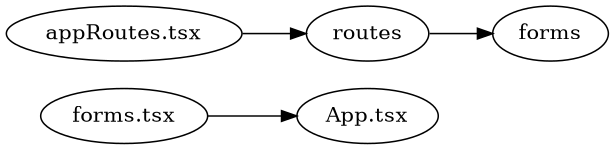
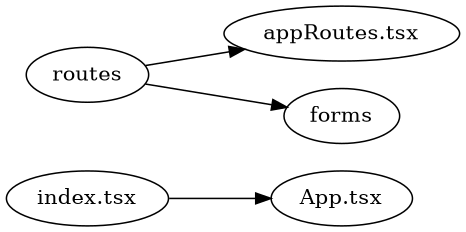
(266, 34) -> (187, 59)
(124, 116) -> (87, 198)
